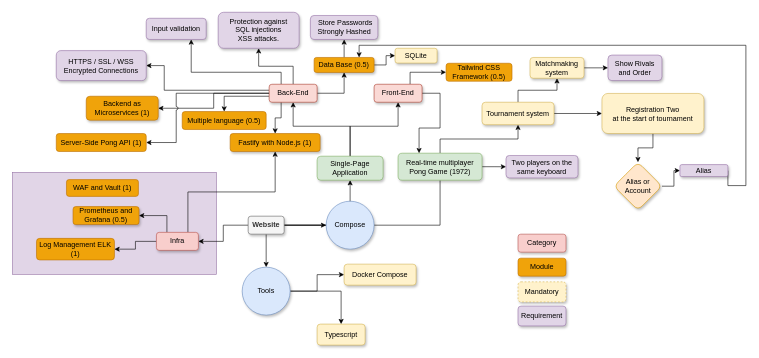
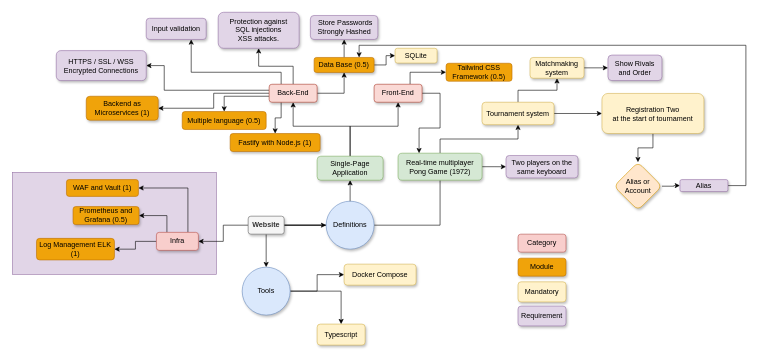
(101, 143) -> none
(165, 143) -> none
(275, 157) -> (188, 188)
(704, 171) -> (704, 186)
(350, 225) -> (350, 225)
(542, 292) -> (542, 292)
